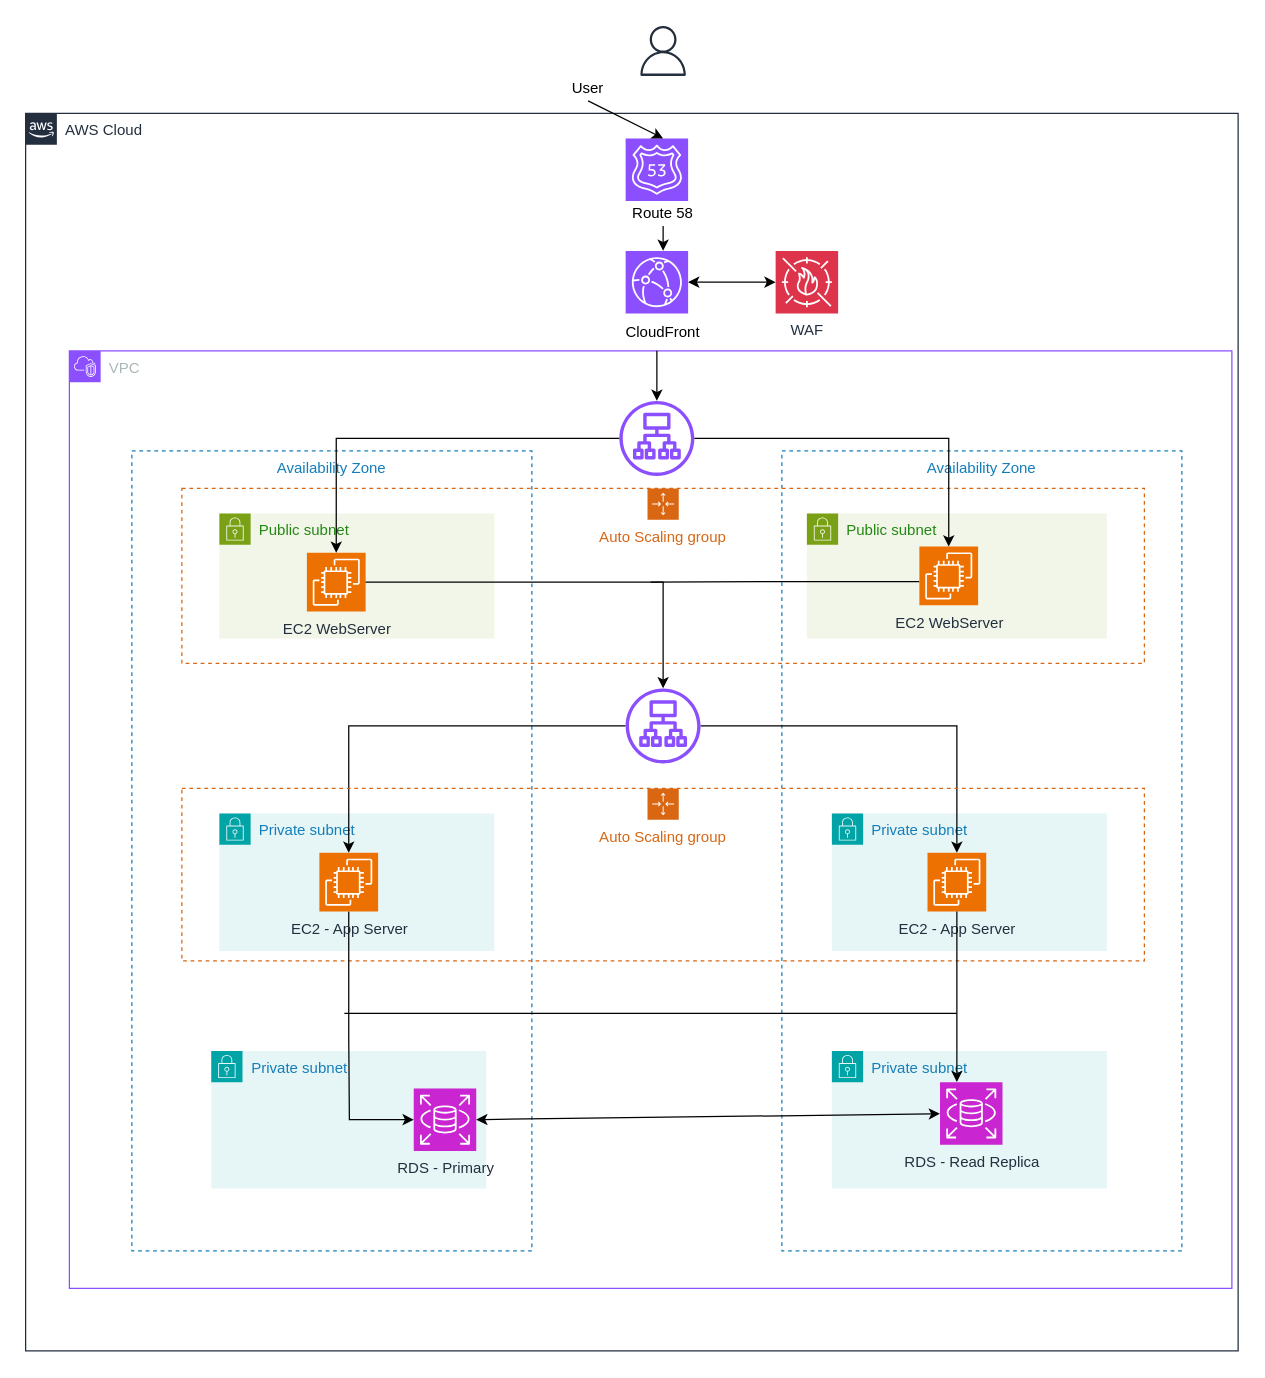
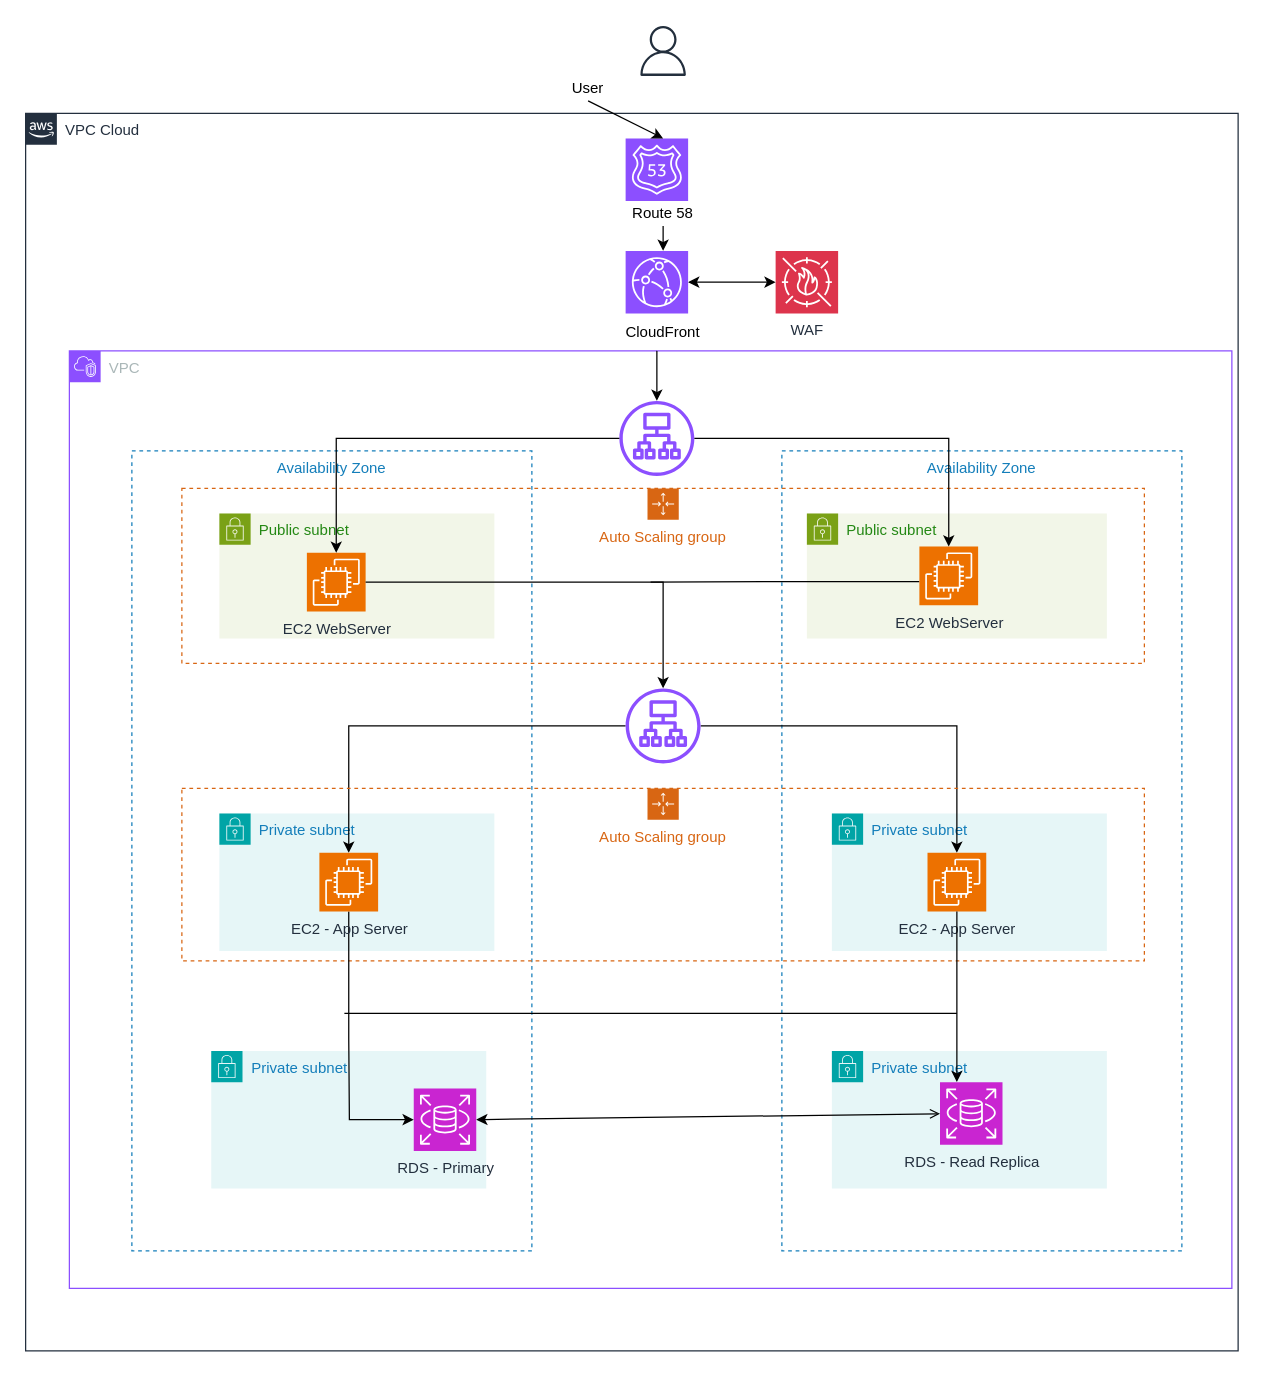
(100, 131) -> (100, 131)
(930, 1114) -> (932, 1114)
